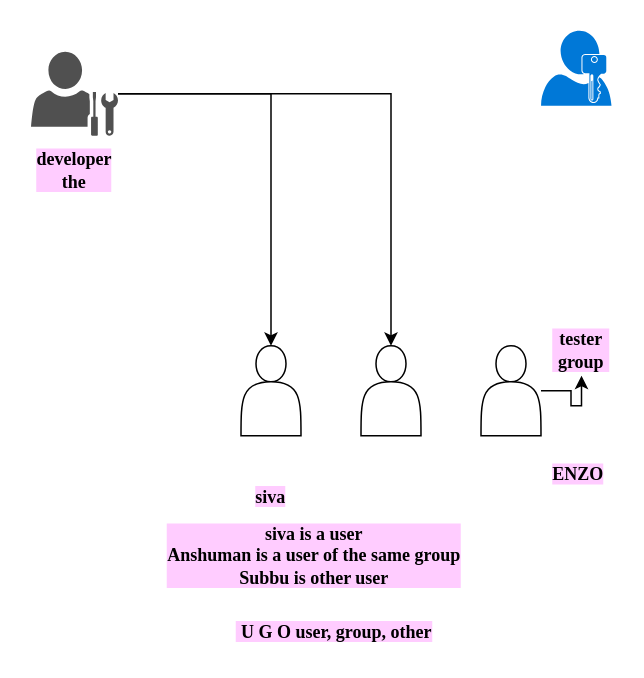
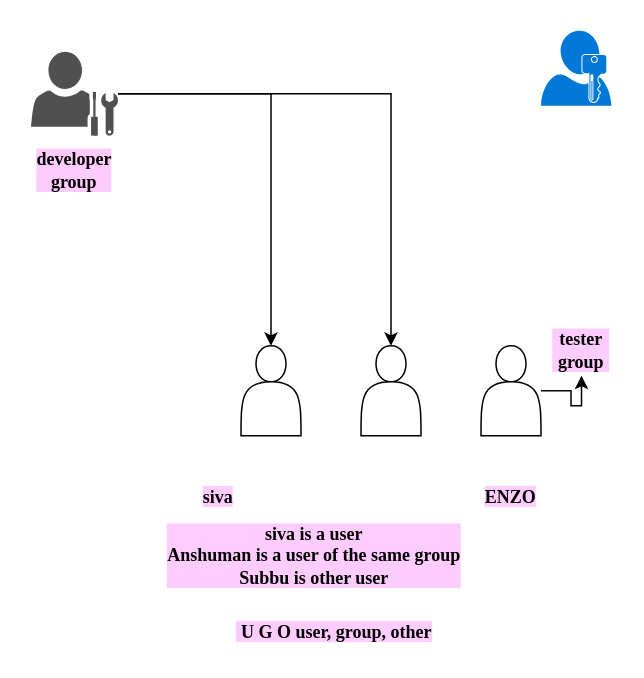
(74, 159) -> (74, 159)
(578, 473) -> (511, 496)
(271, 496) -> (218, 496)
